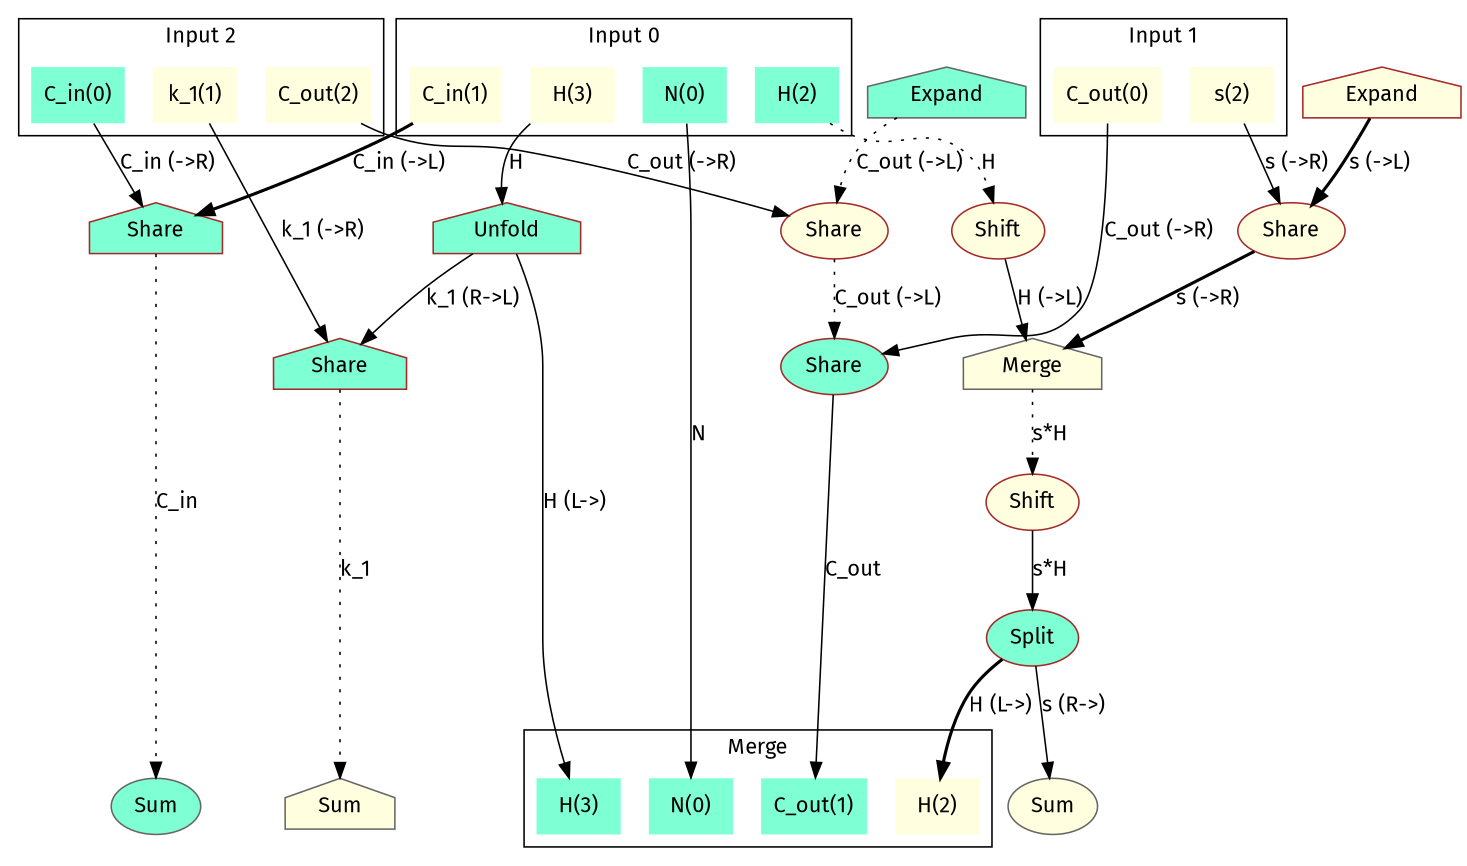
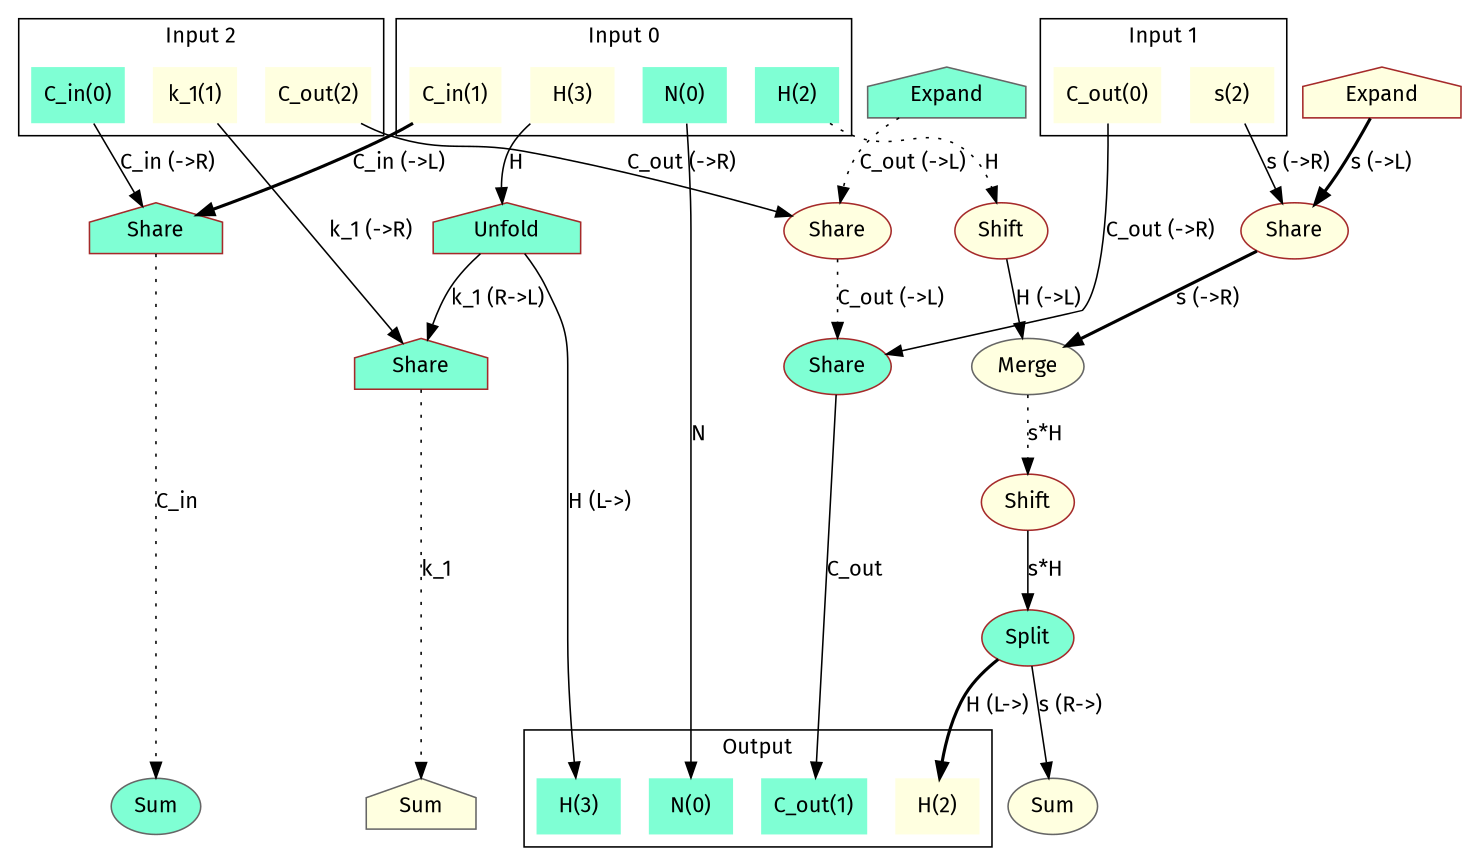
(1033, 367) -> (1028, 367)
(758, 748) -> (758, 748)
